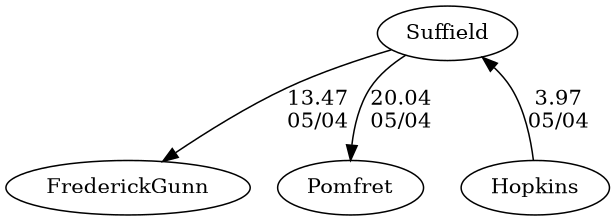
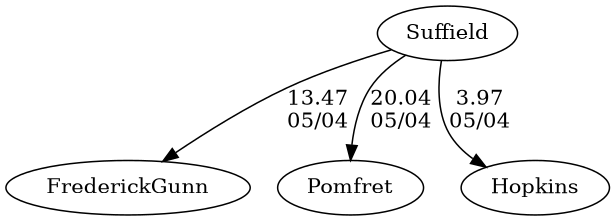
(522, 110) -> (442, 115)
